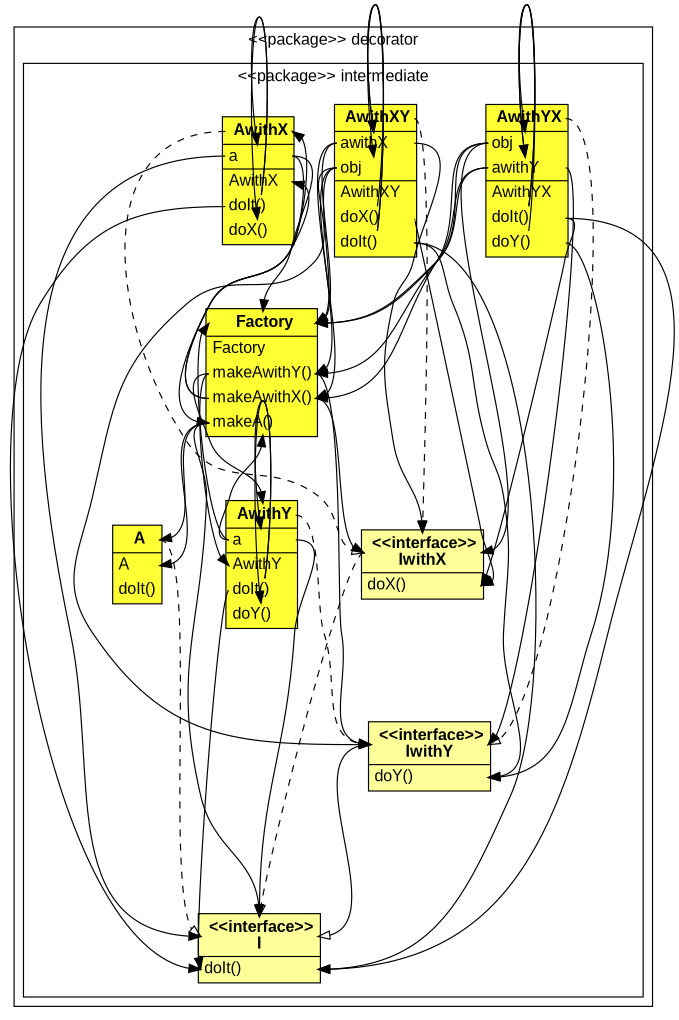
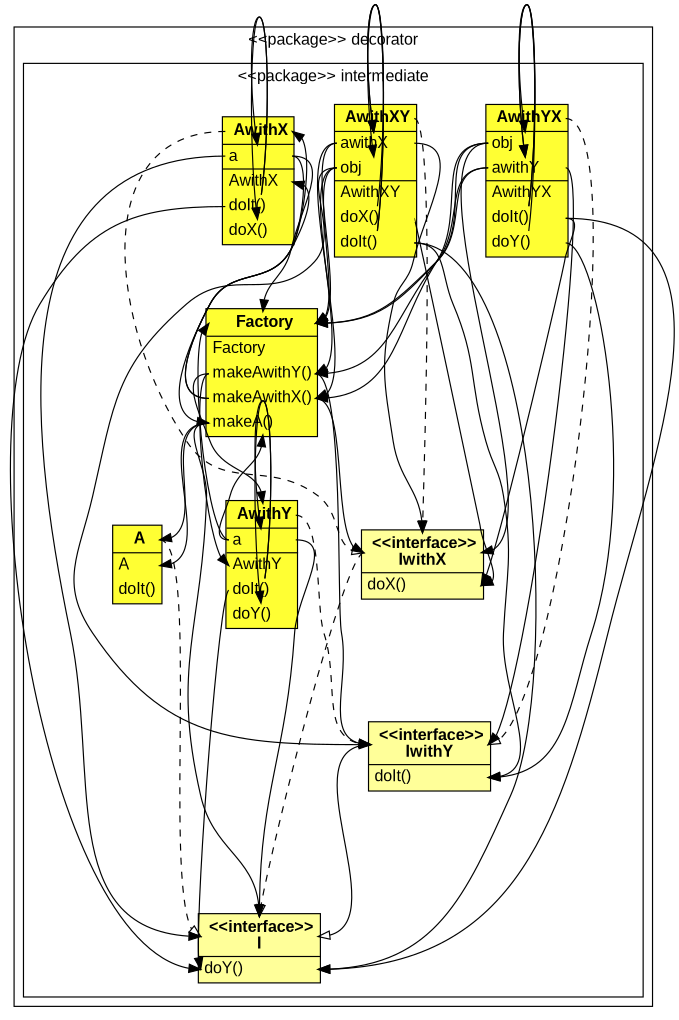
(394, 776) -> (393, 776)
(223, 968) -> (224, 968)
